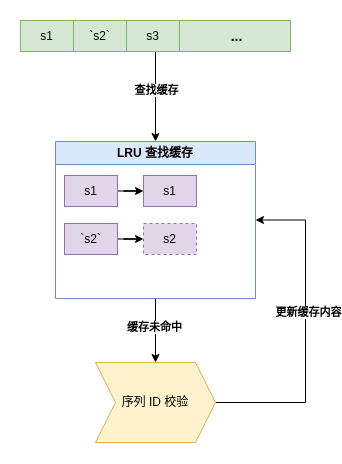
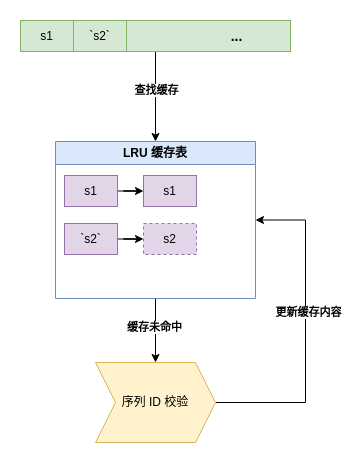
(153, 36) -> none
(156, 154) -> (156, 154)
